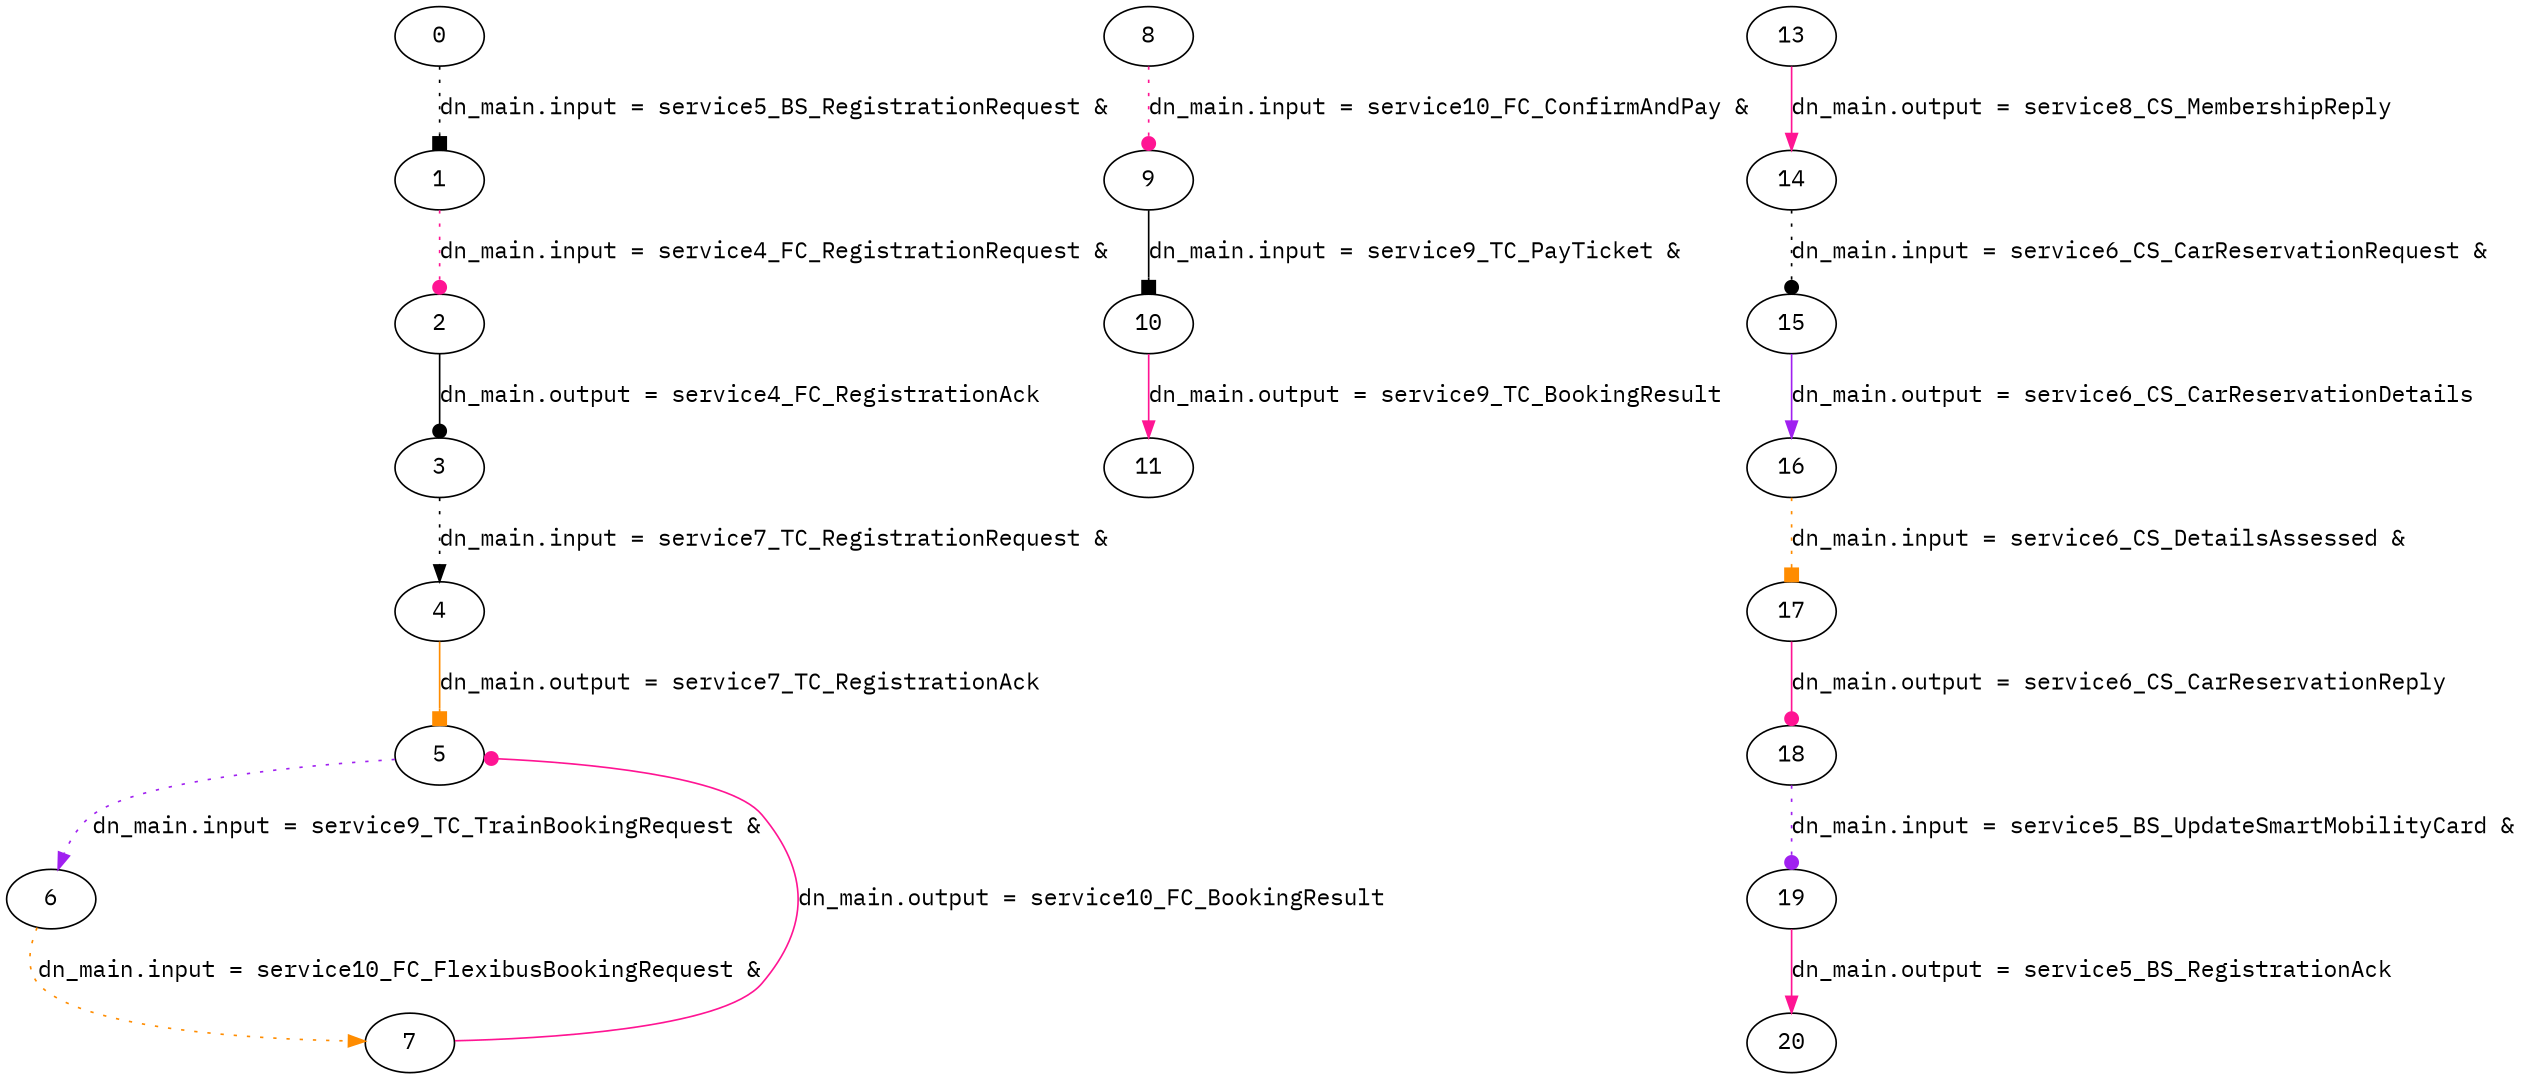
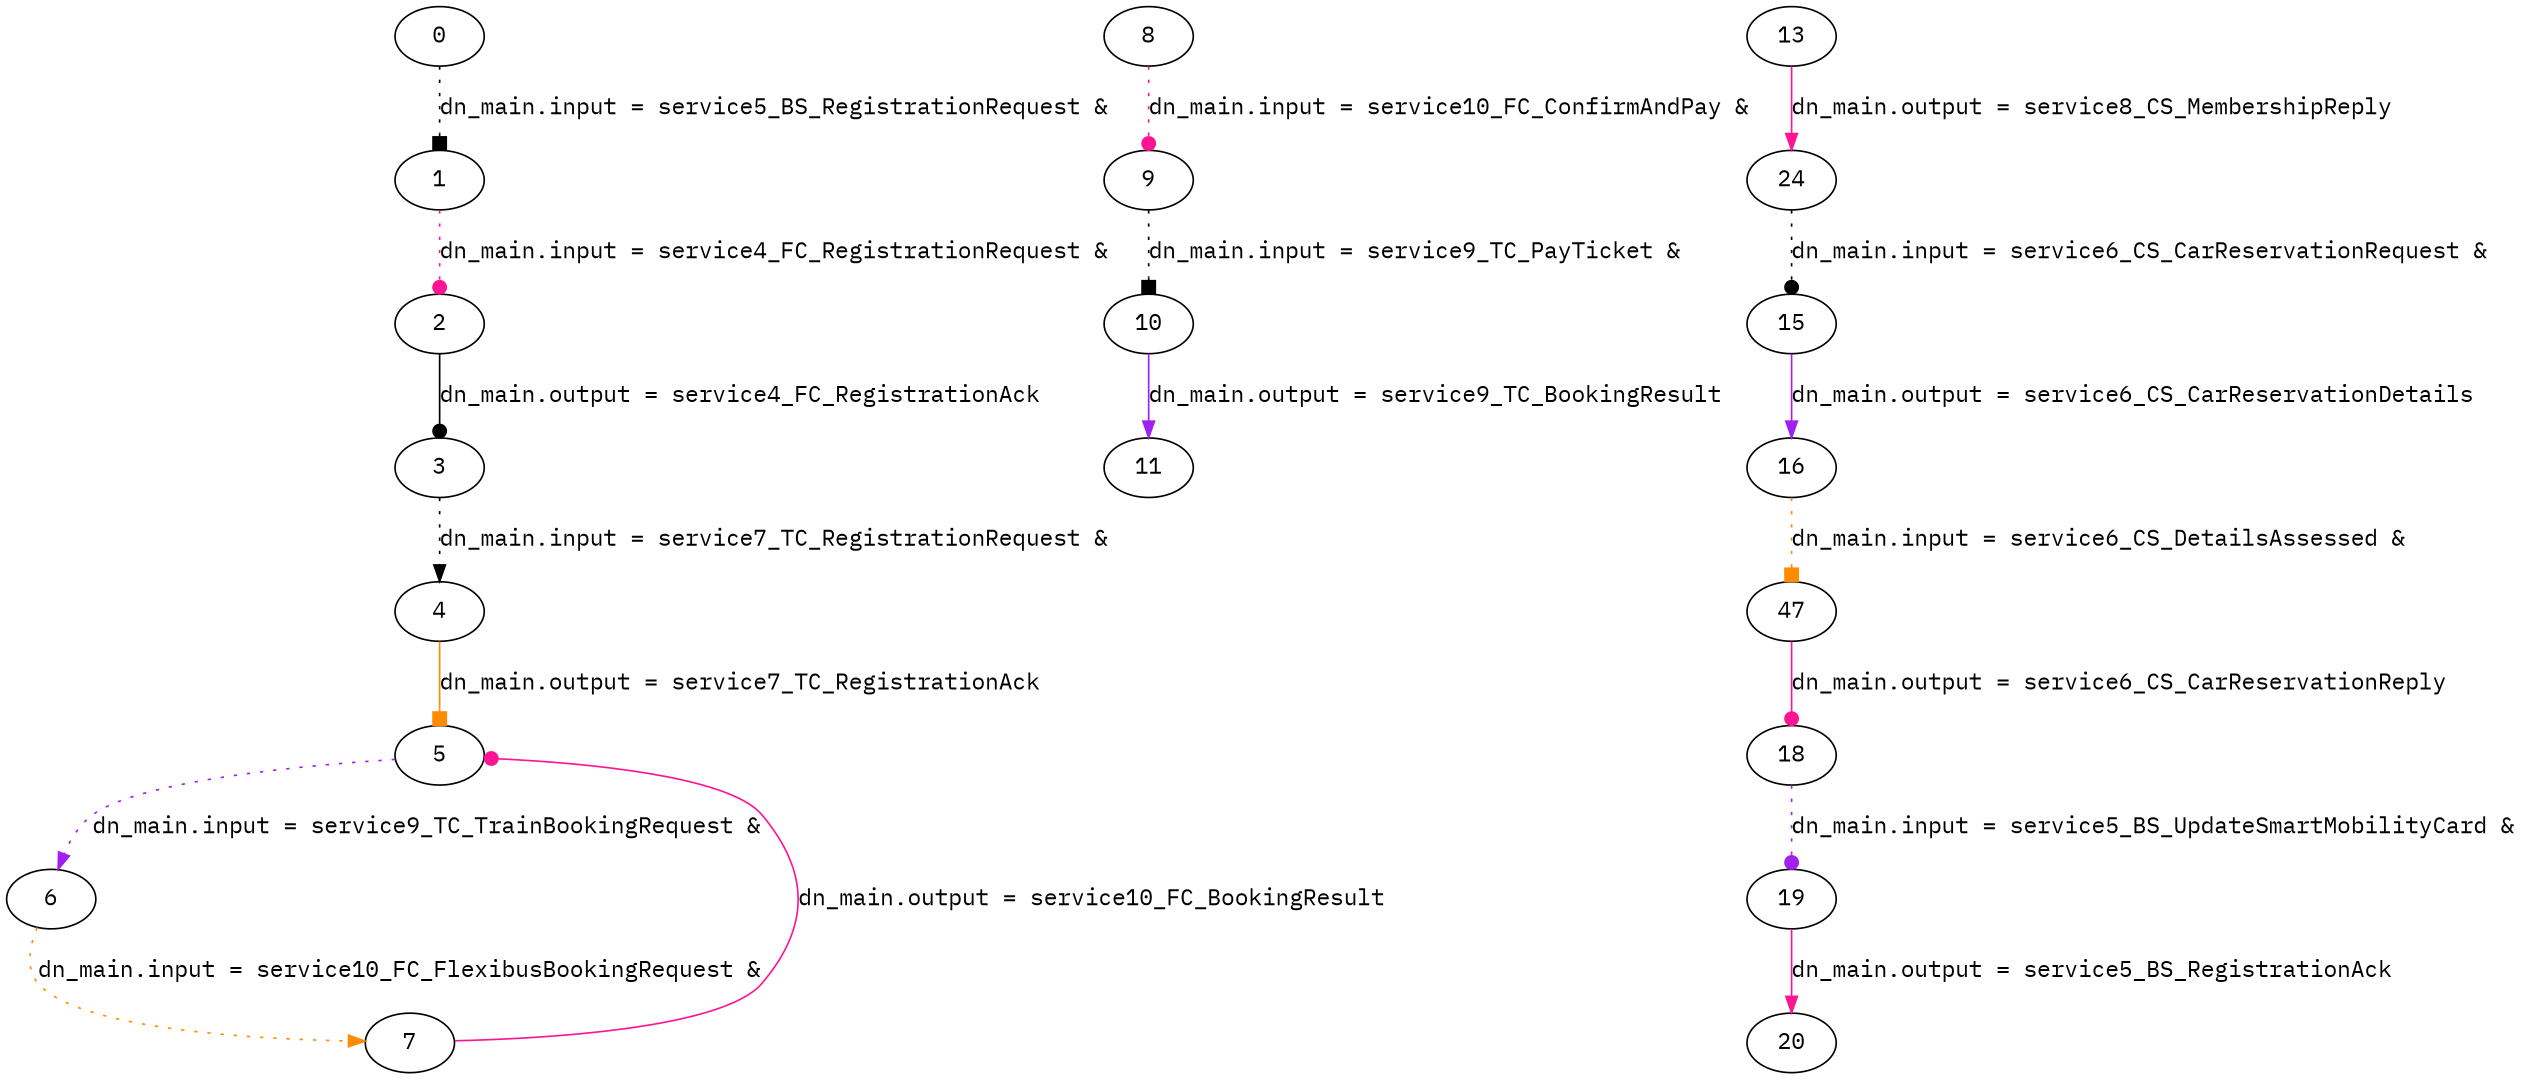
(1792, 180) -> (1792, 180)
(1149, 244) -> (1149, 244)
(1149, 388) -> (1149, 388)
(1792, 612) -> (1792, 612)
